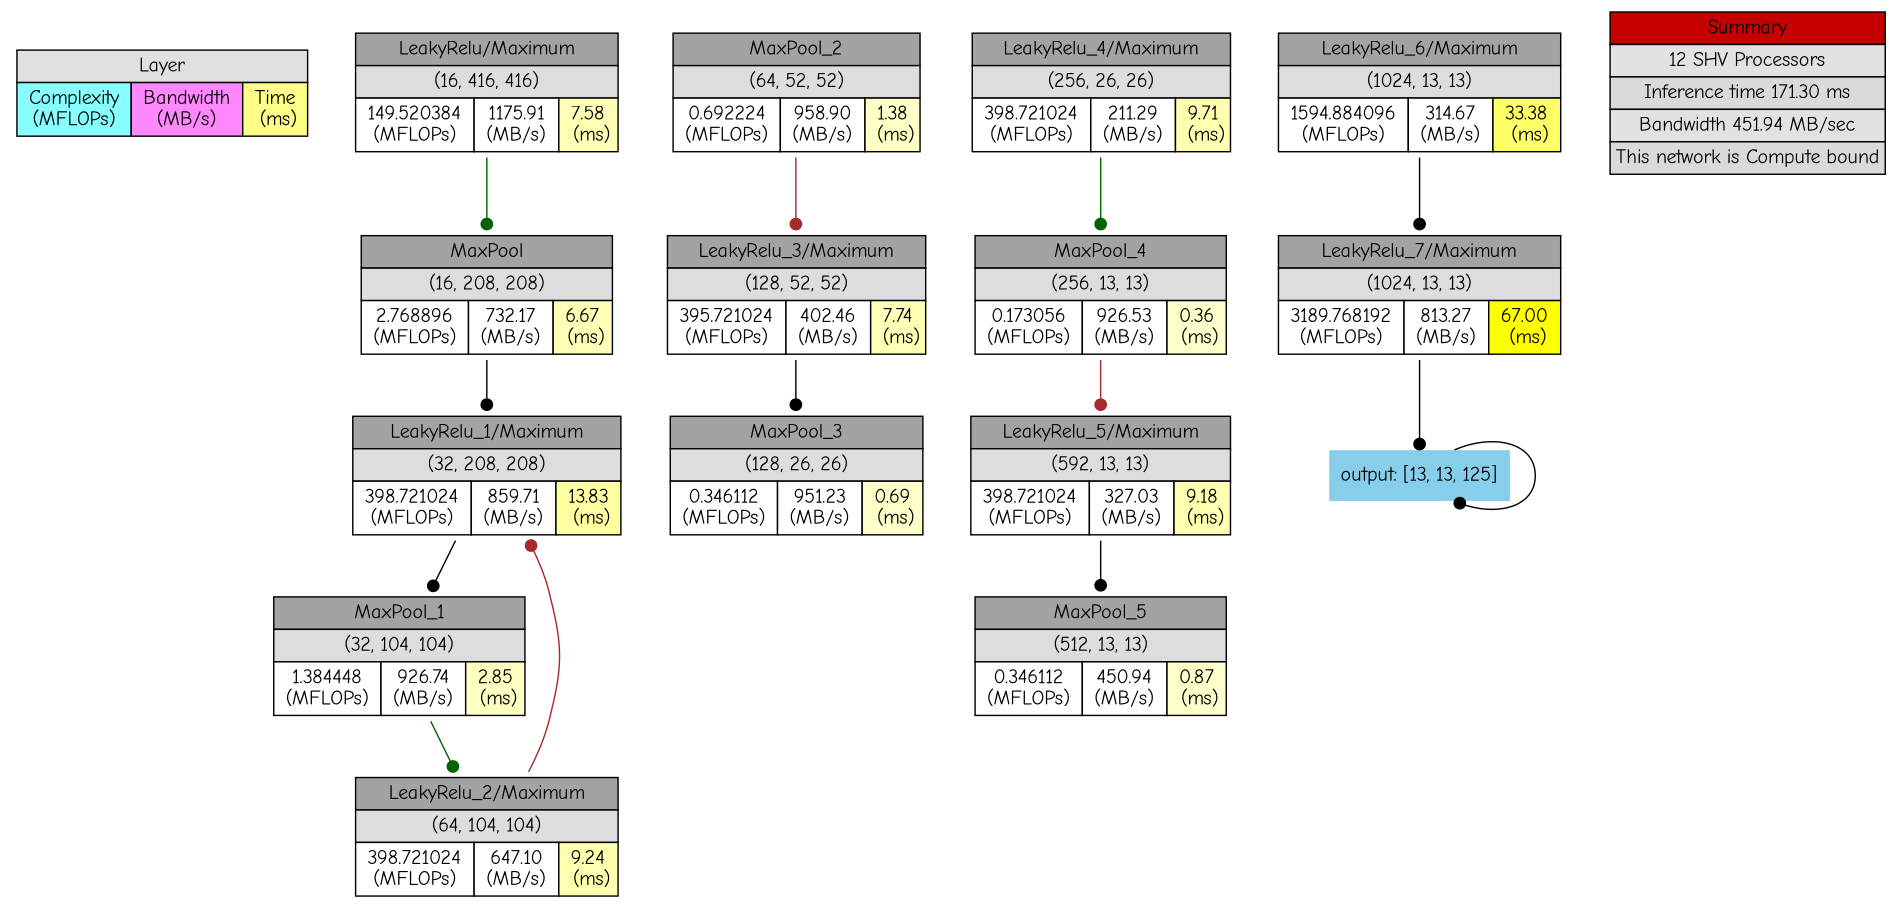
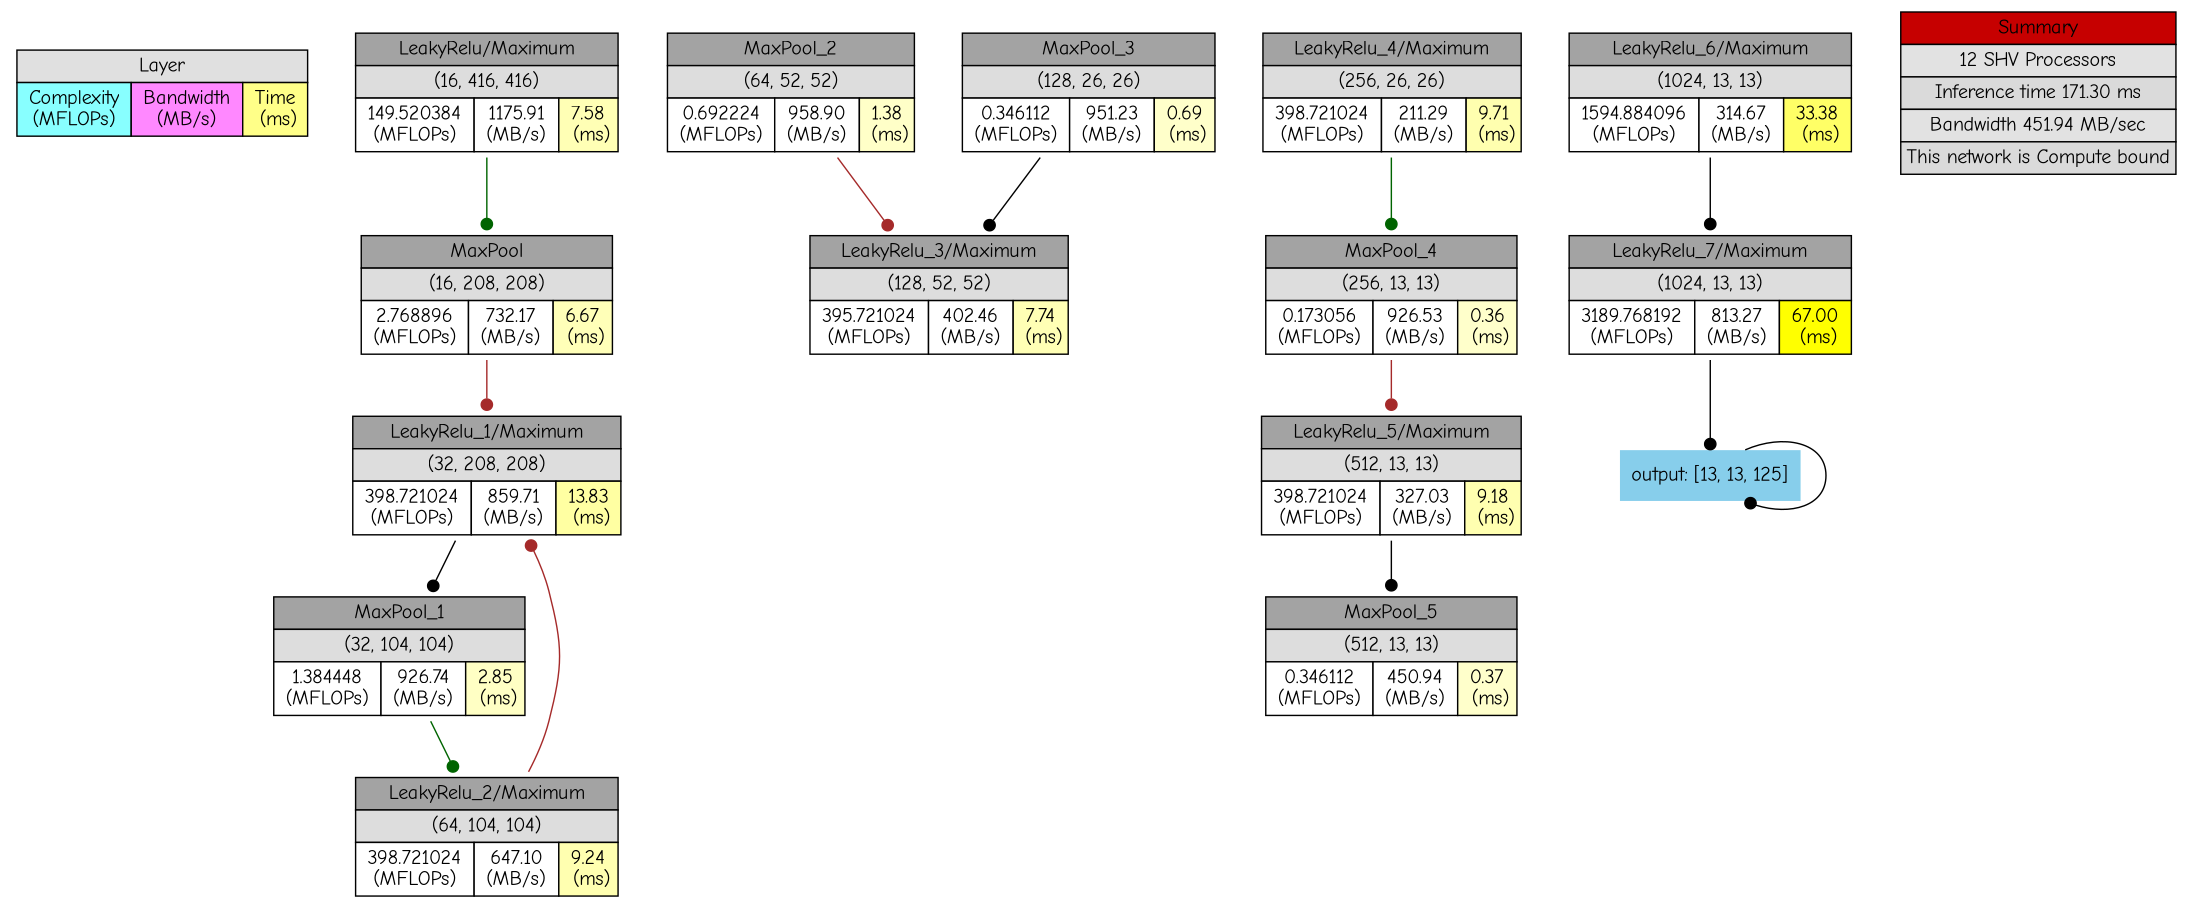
(487, 379) -> (487, 379)
(796, 379) -> (1017, 189)
(1101, 464) -> (1391, 464)
(1197, 677) -> (1487, 677)
